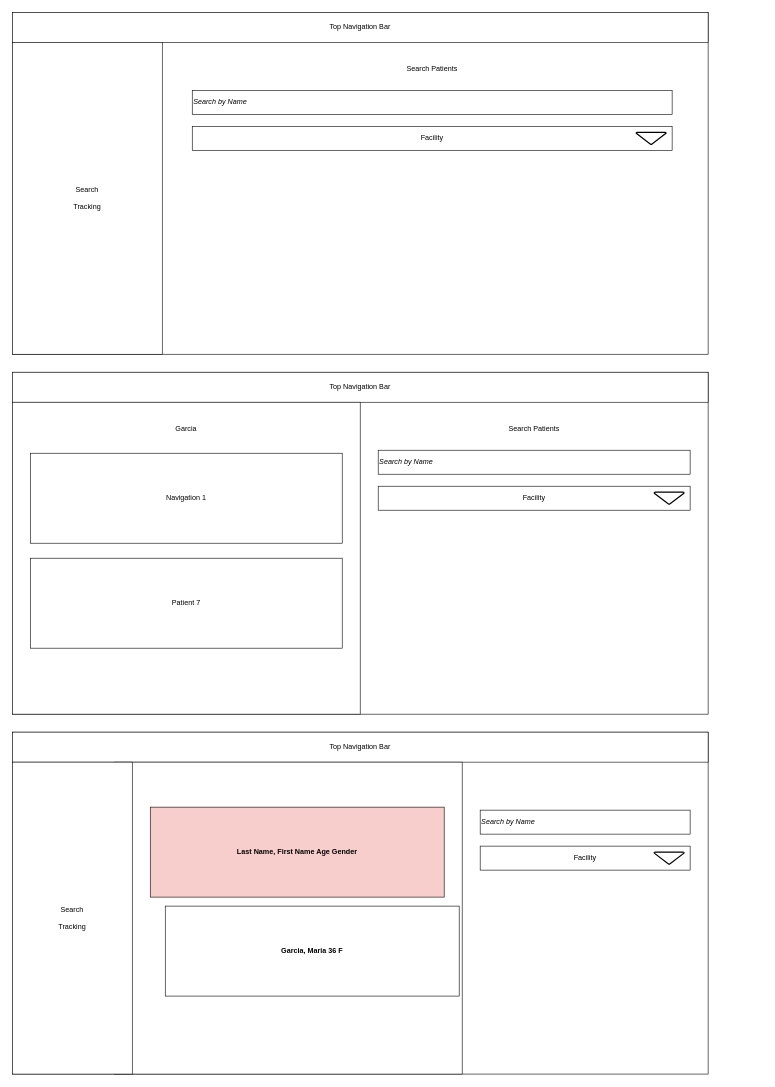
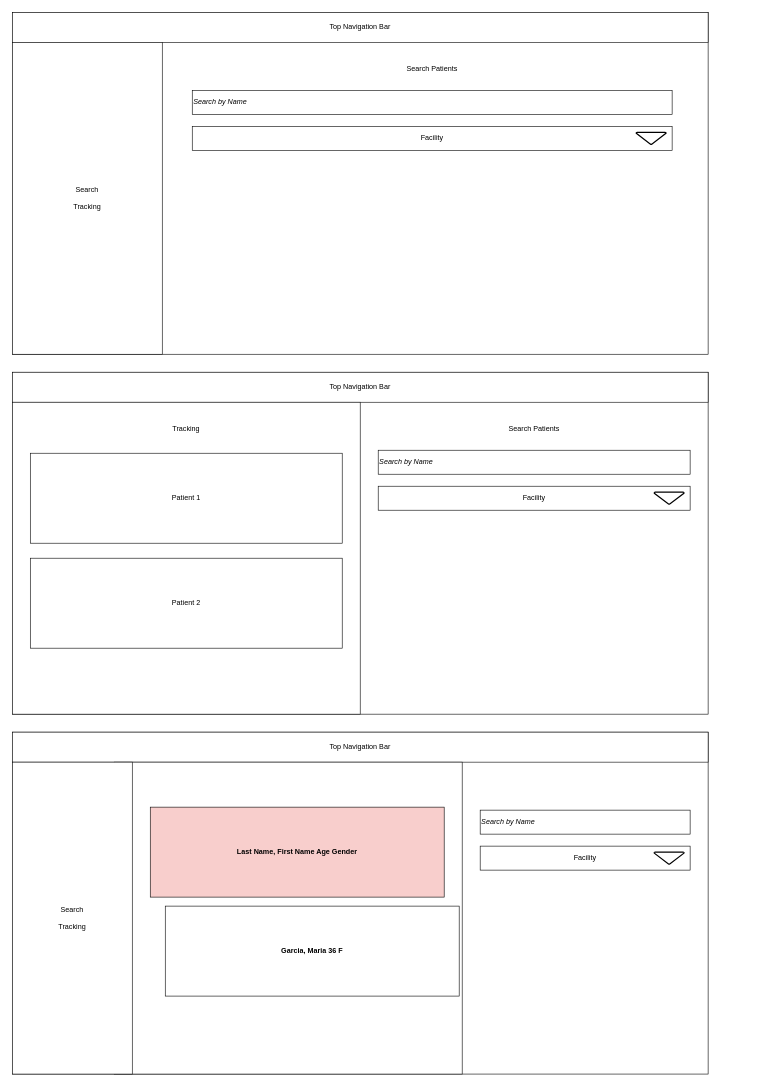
(186, 429) -> (186, 429)
(186, 498) -> (186, 498)
(186, 603) -> (186, 603)
